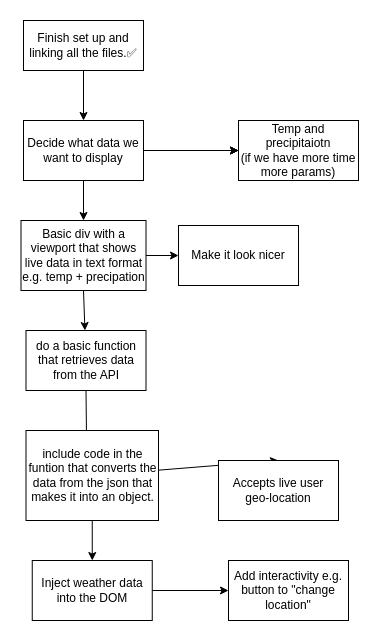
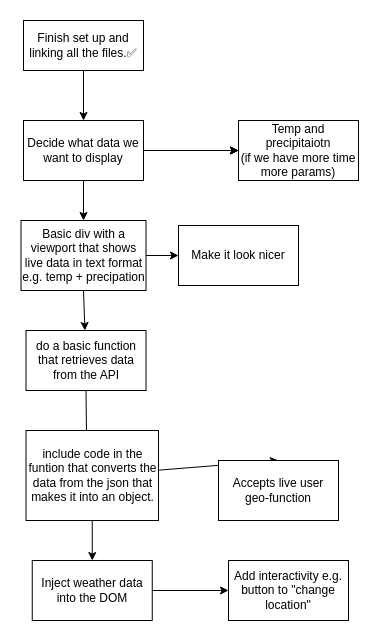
(279, 491) -> (279, 491)
